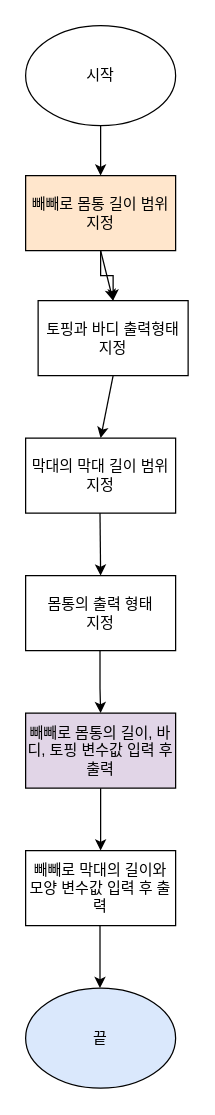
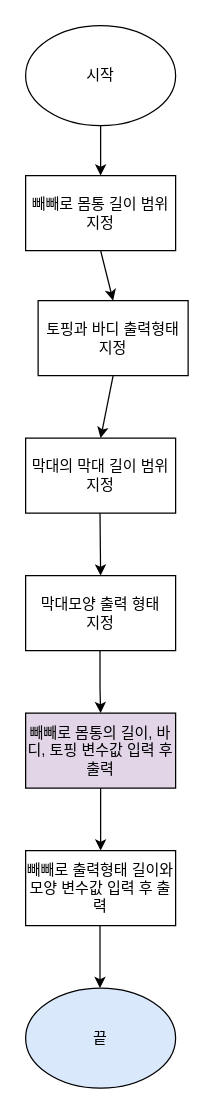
(101, 213) -> (101, 213)
(110, 276) -> none
(101, 613) -> (101, 613)
(101, 888) -> (101, 888)
